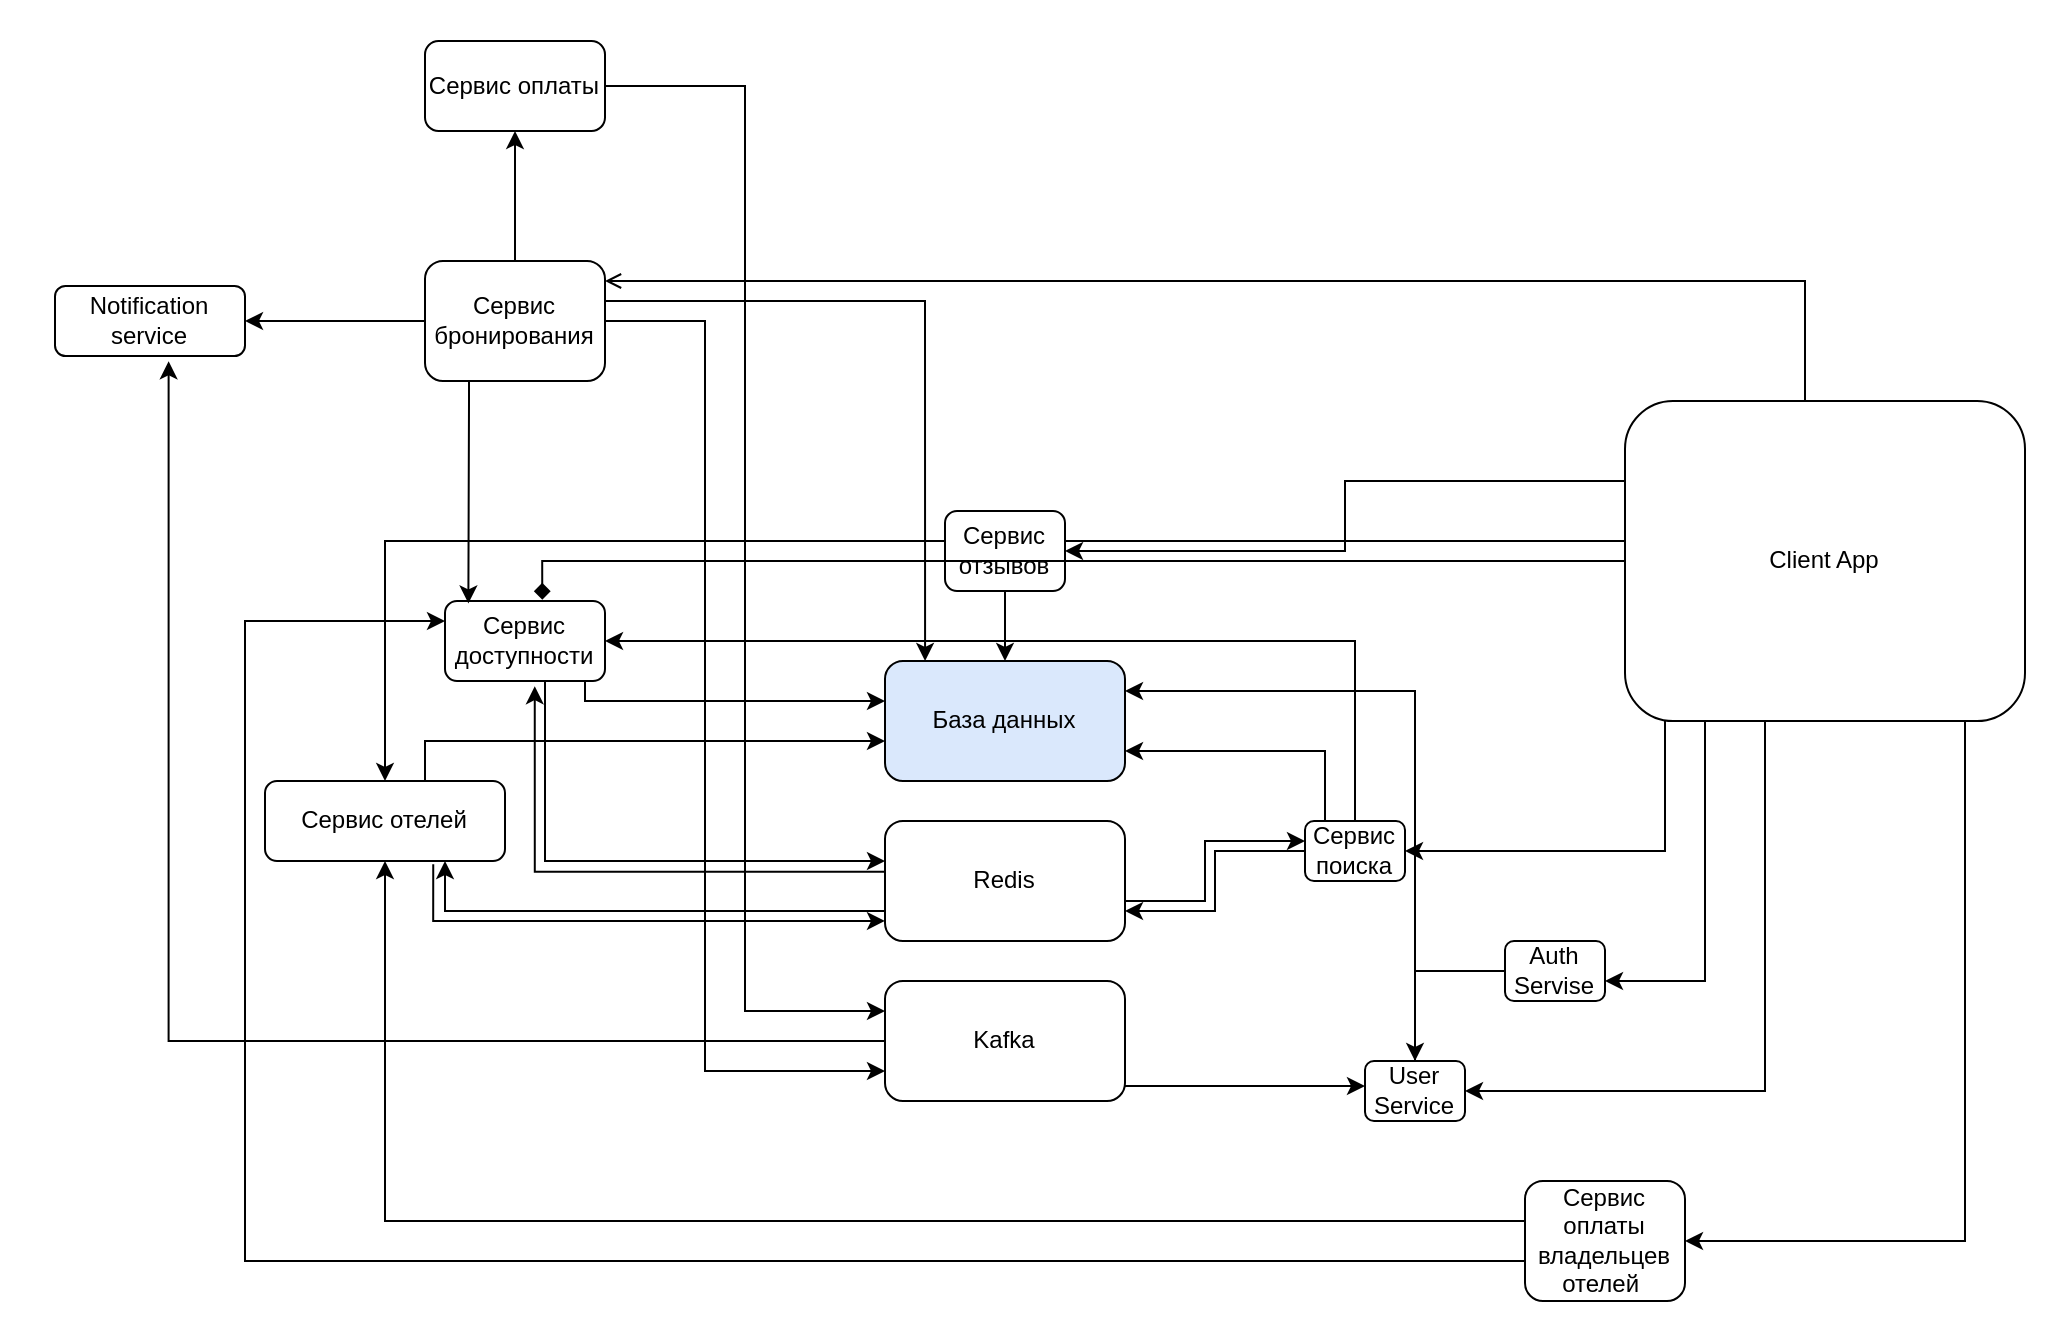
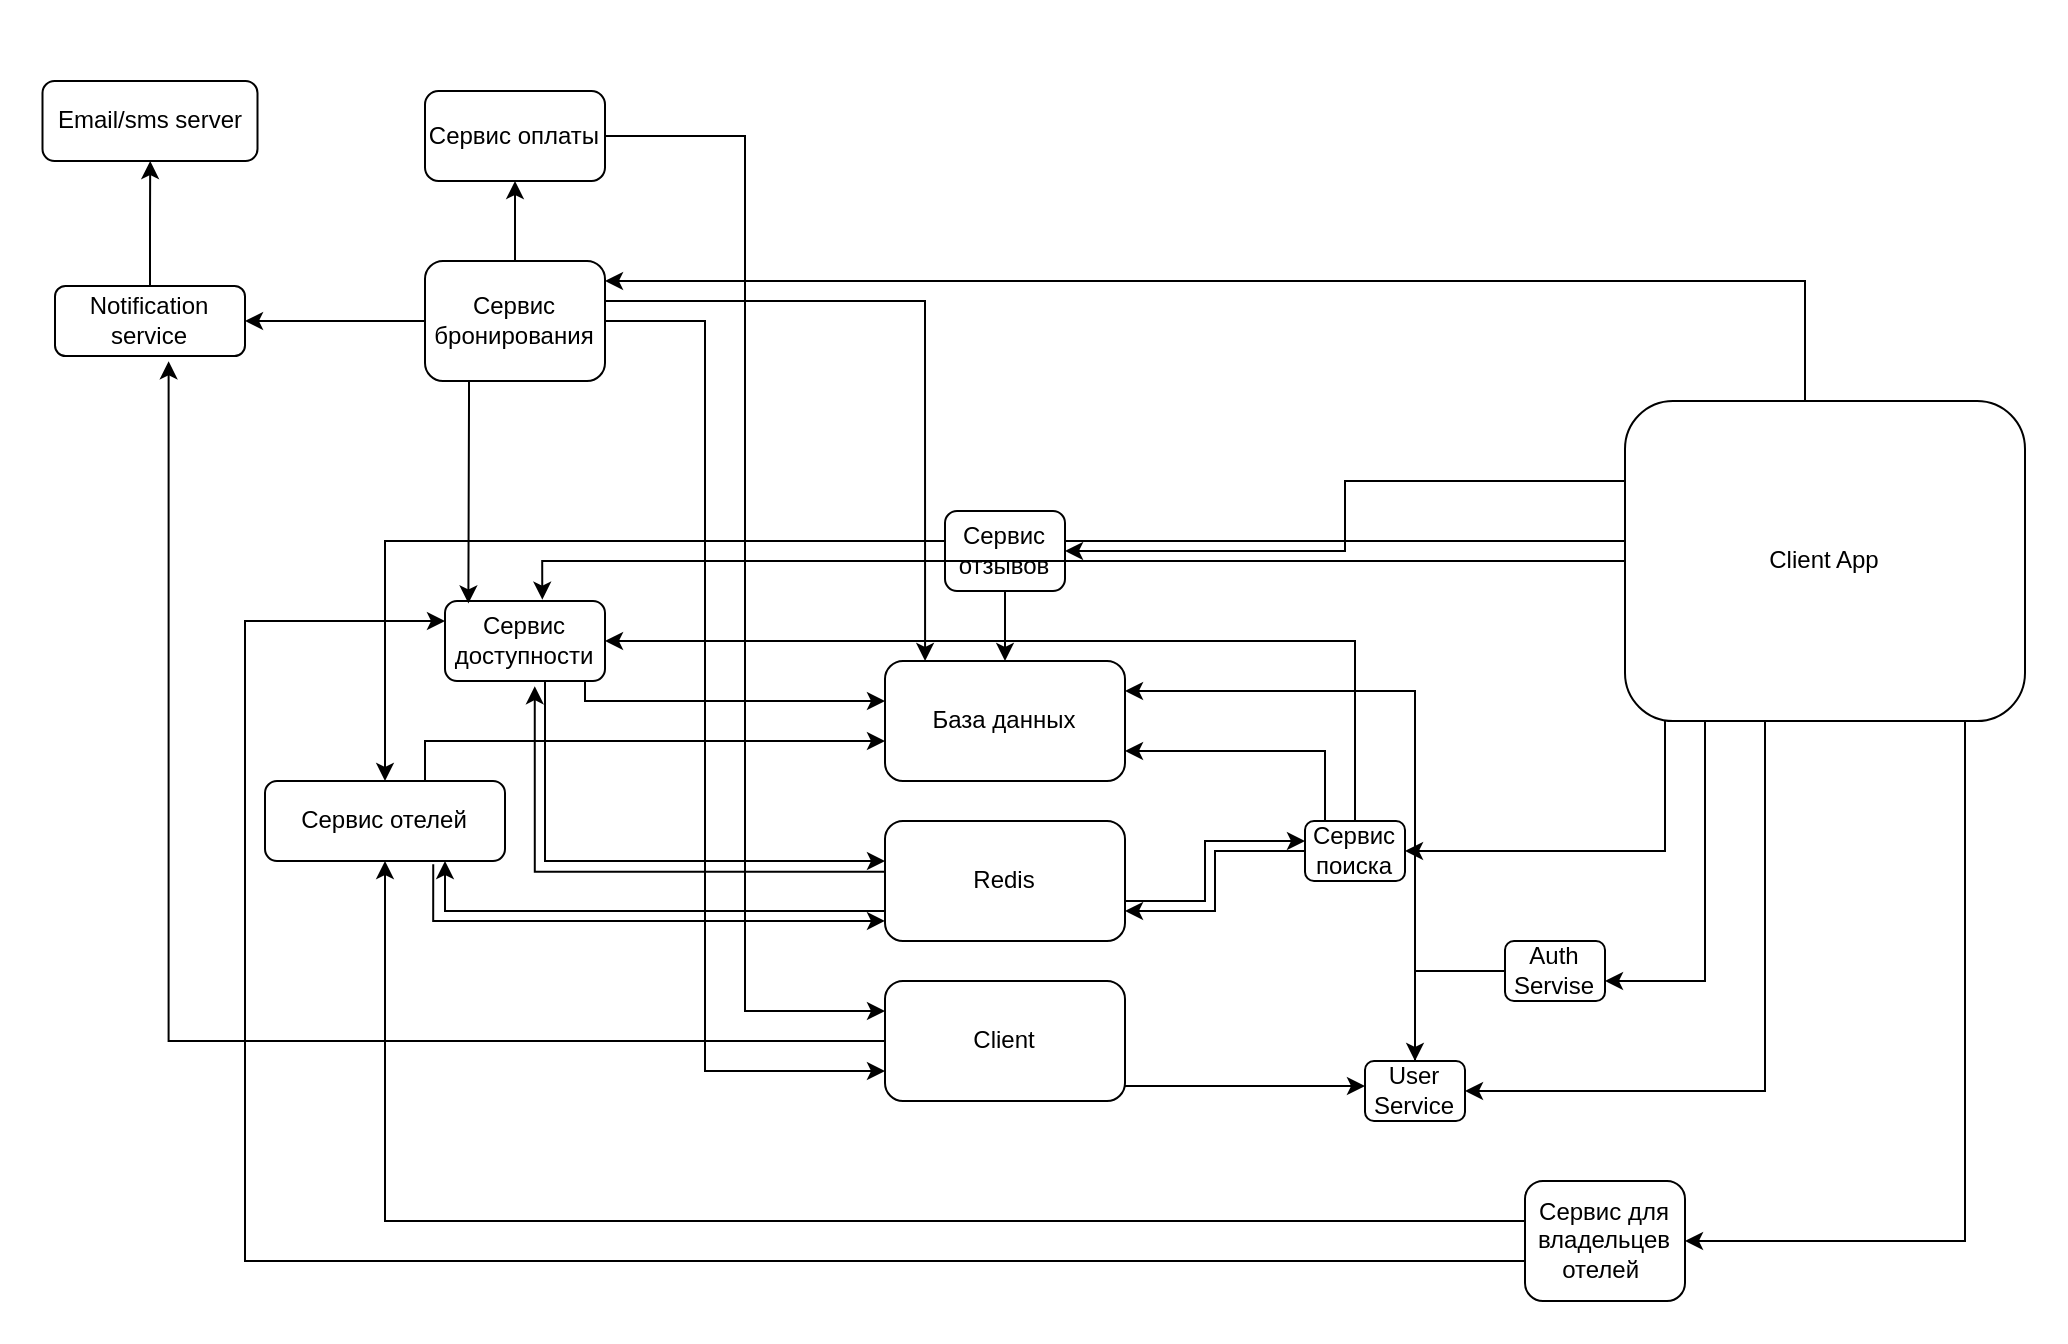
(515, 86) -> (515, 136)
none -> (150, 121)
none -> (150, 231)
(616, 281) -> (620, 281)
(542, 583) -> (542, 584)
(1005, 721) -> (1005, 721)
(1005, 1041) -> (1005, 1041)
(1605, 1241) -> (1605, 1241)
